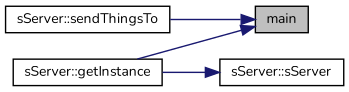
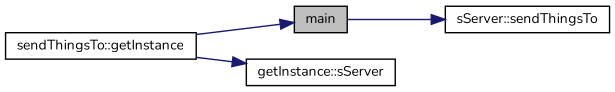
(205, 19) -> (389, 19)
(88, 72) -> (101, 46)
(282, 72) -> (321, 72)
